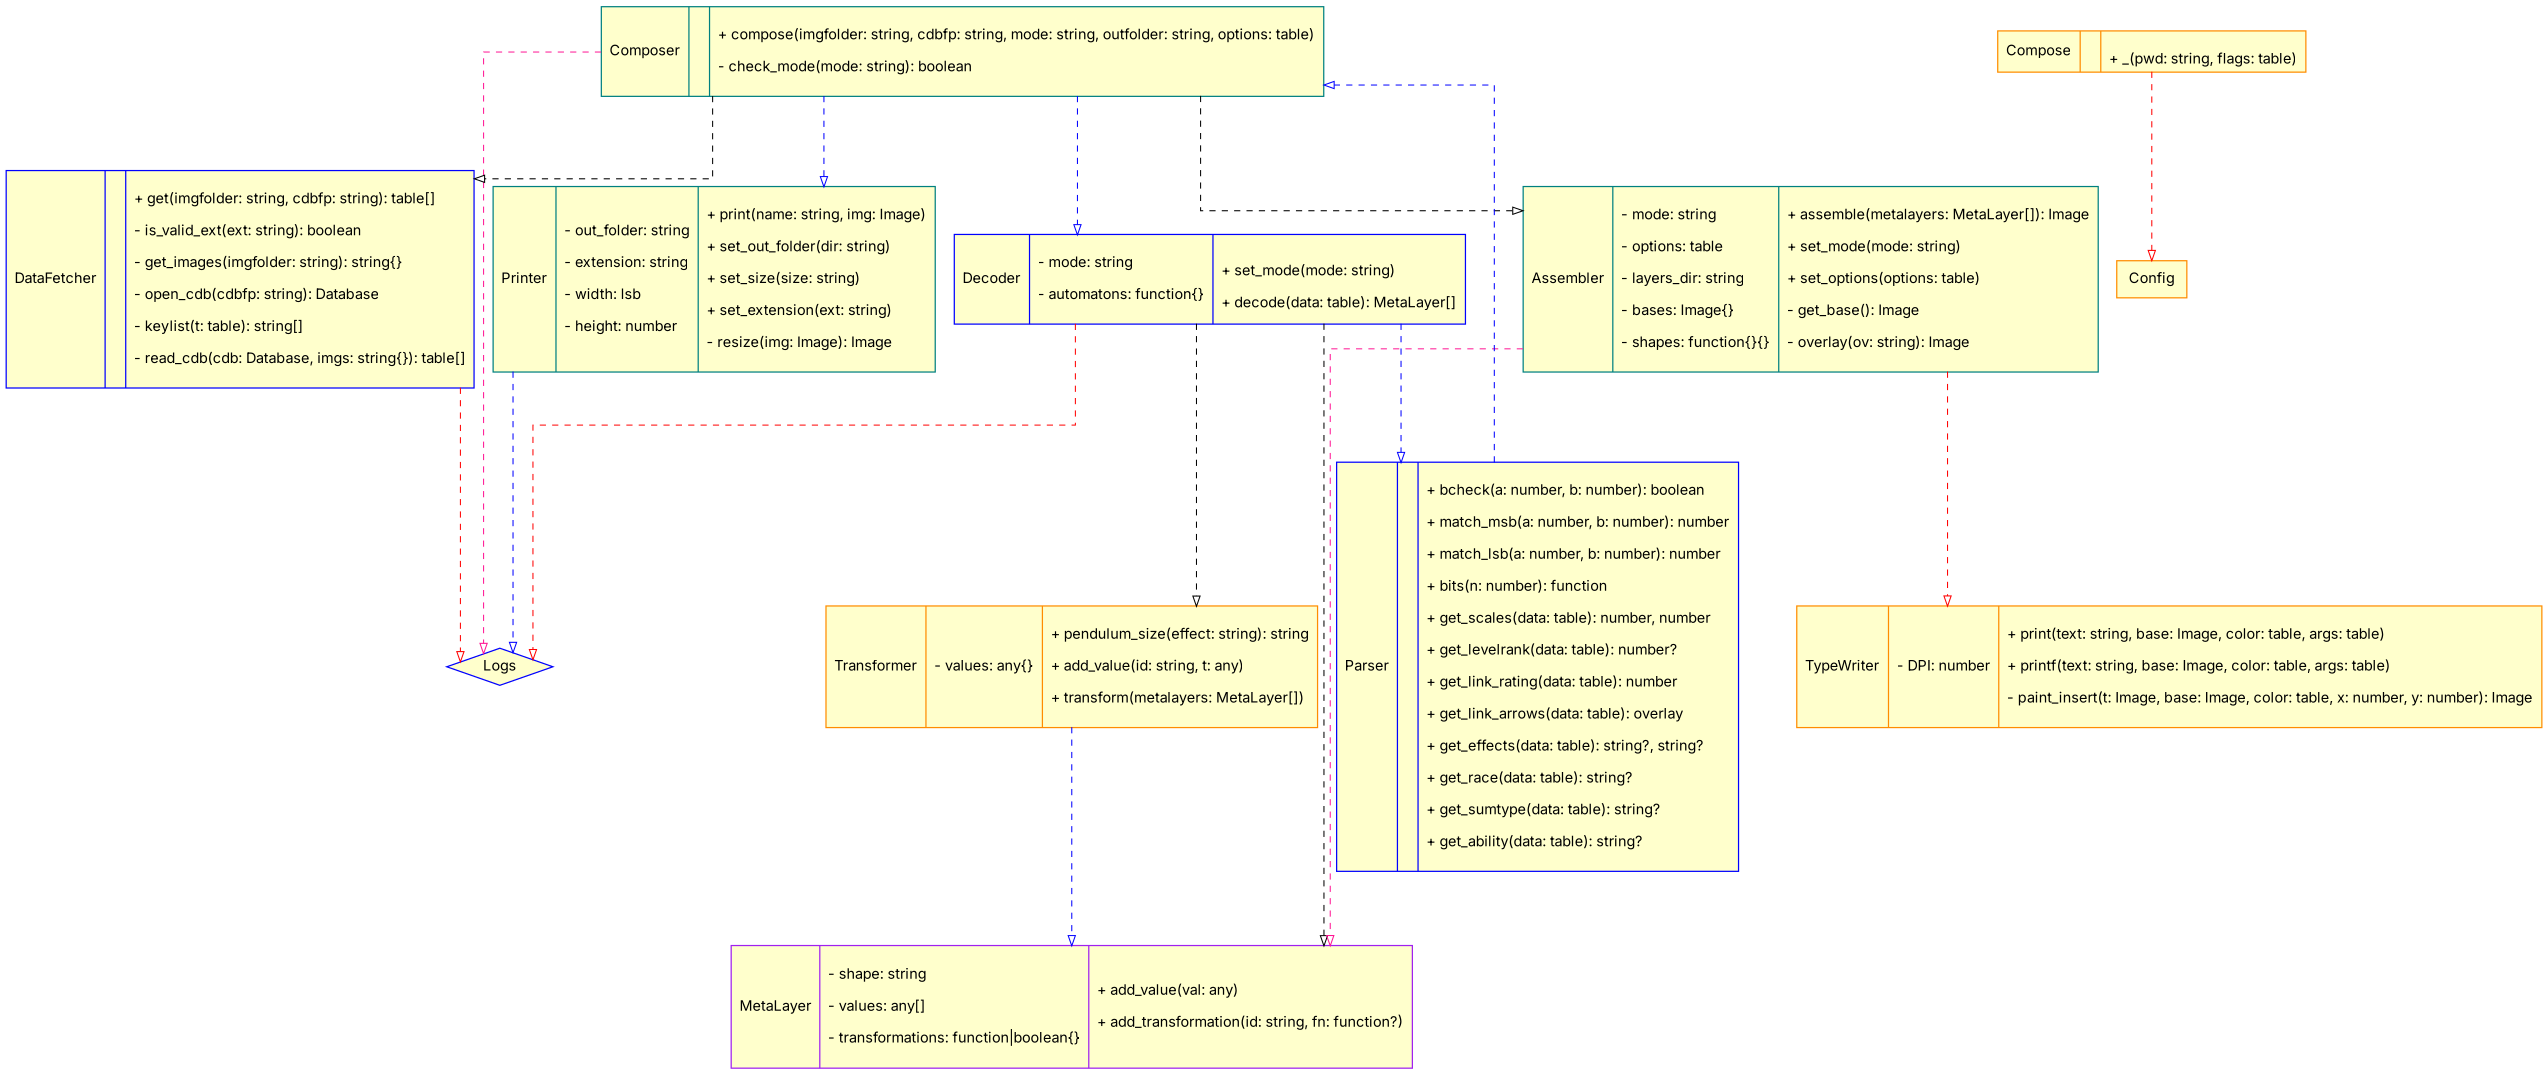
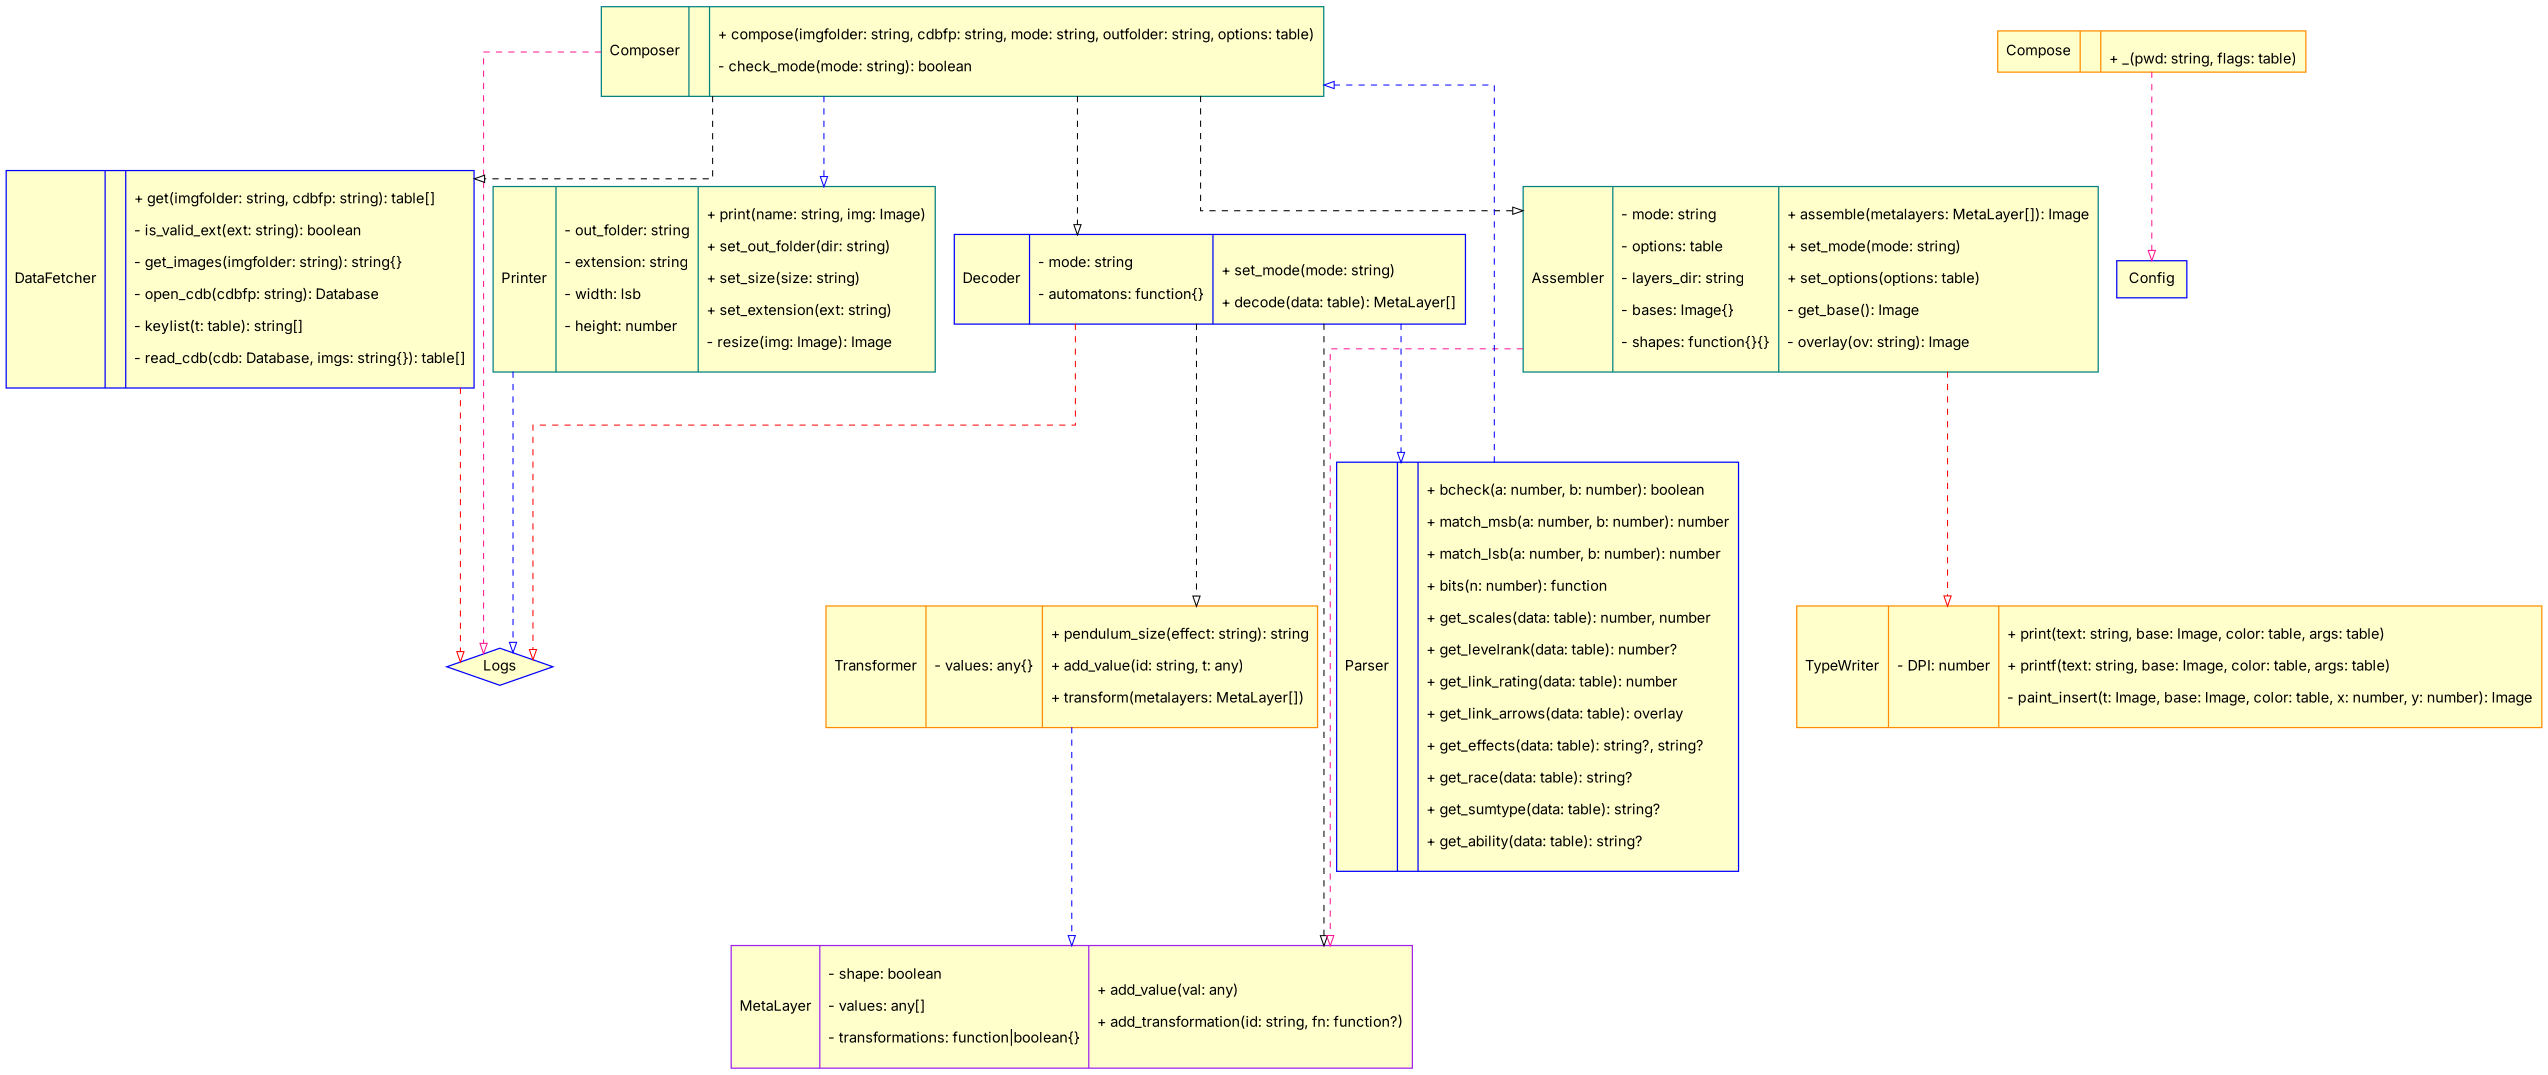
(1077, 160) -> (1077, 160)
(2152, 161) -> (2152, 161)
(2152, 279) -> (2152, 279)
(878, 974) -> (885, 974)
